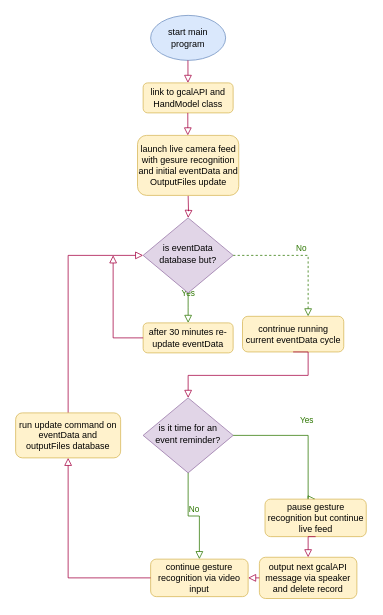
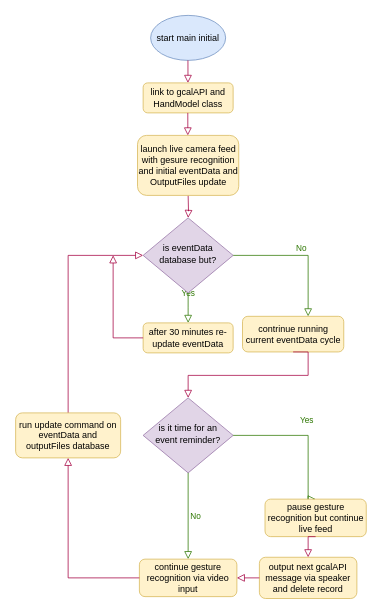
(188, 38) -> (188, 38)
(296, 255) -> (296, 255)
(199, 578) -> (188, 578)
